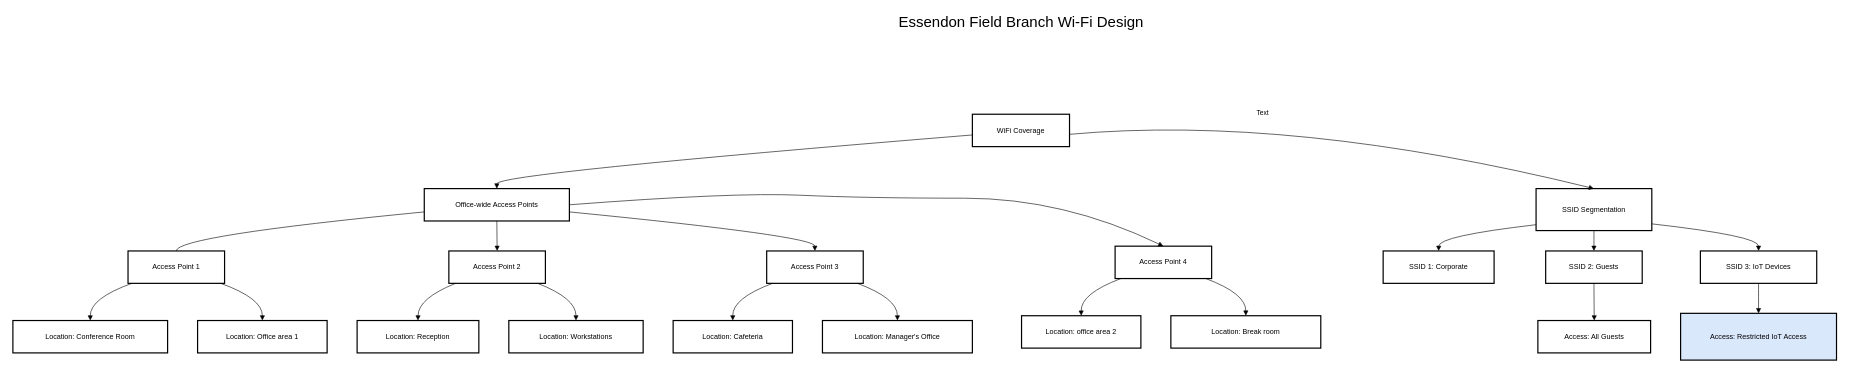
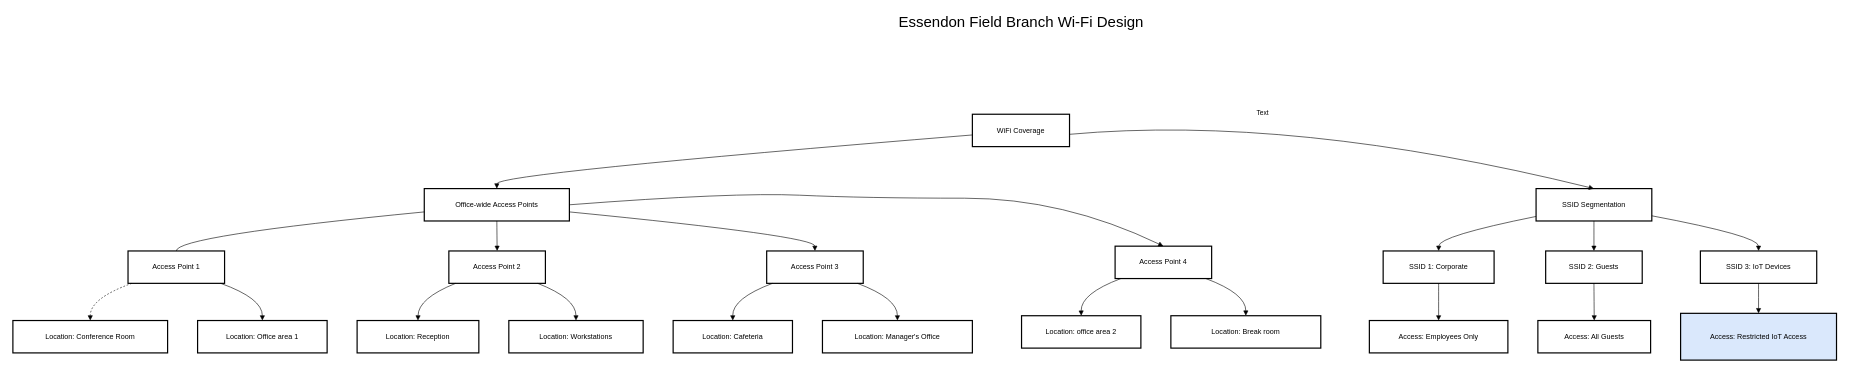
(1594, 210) -> (1594, 205)
(107, 294) -> (107, 294)
none -> (1439, 299)
none -> (1439, 337)
